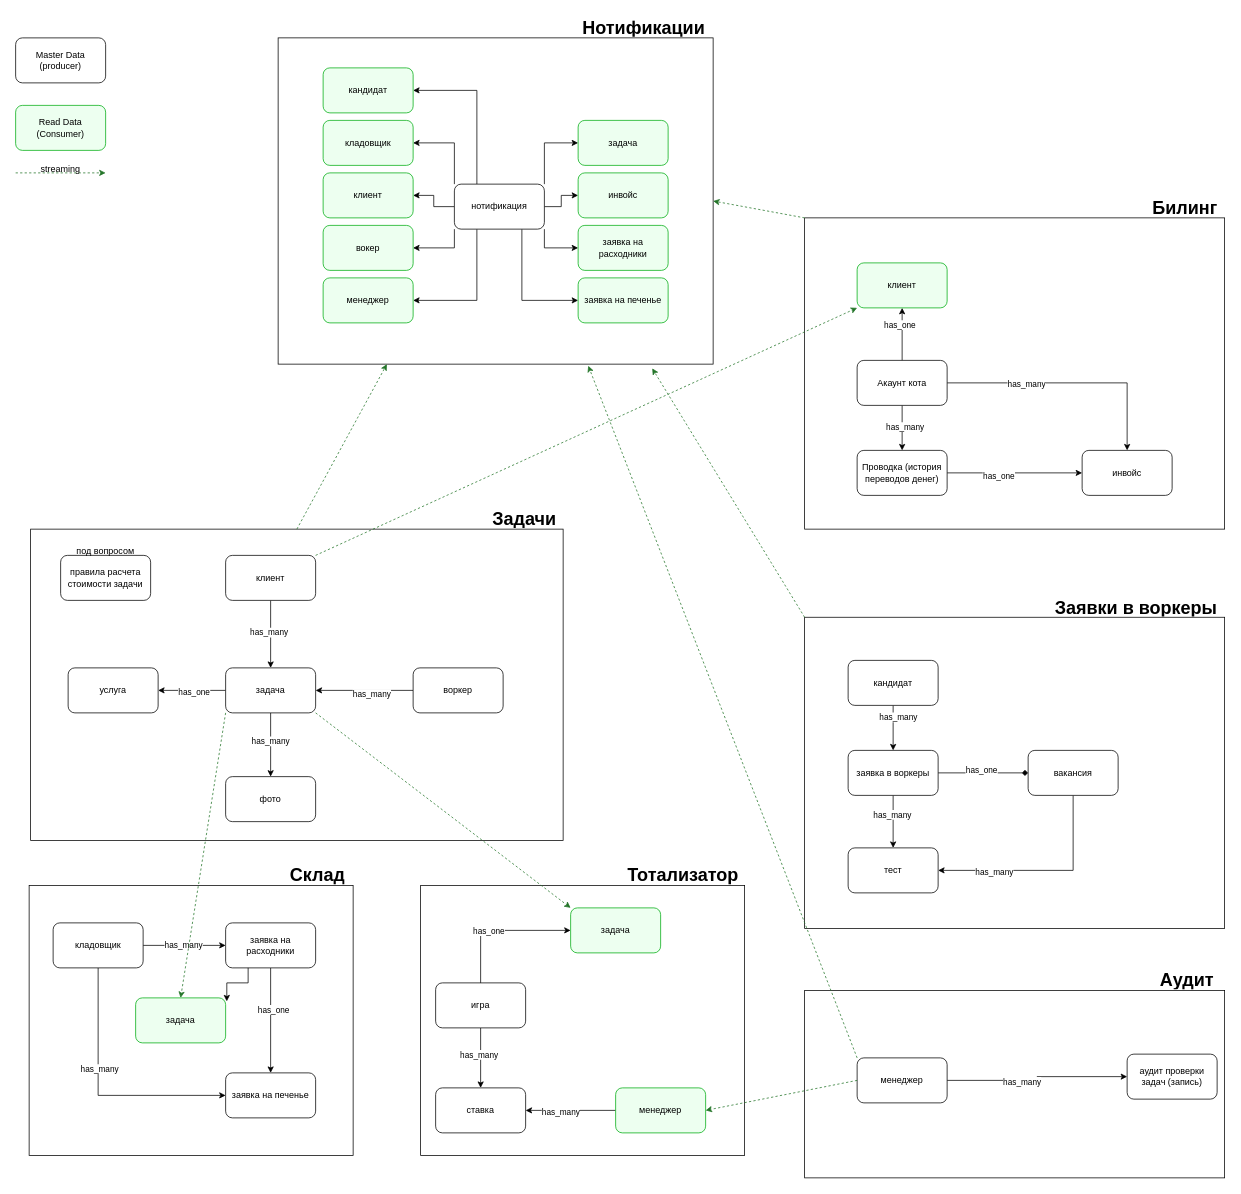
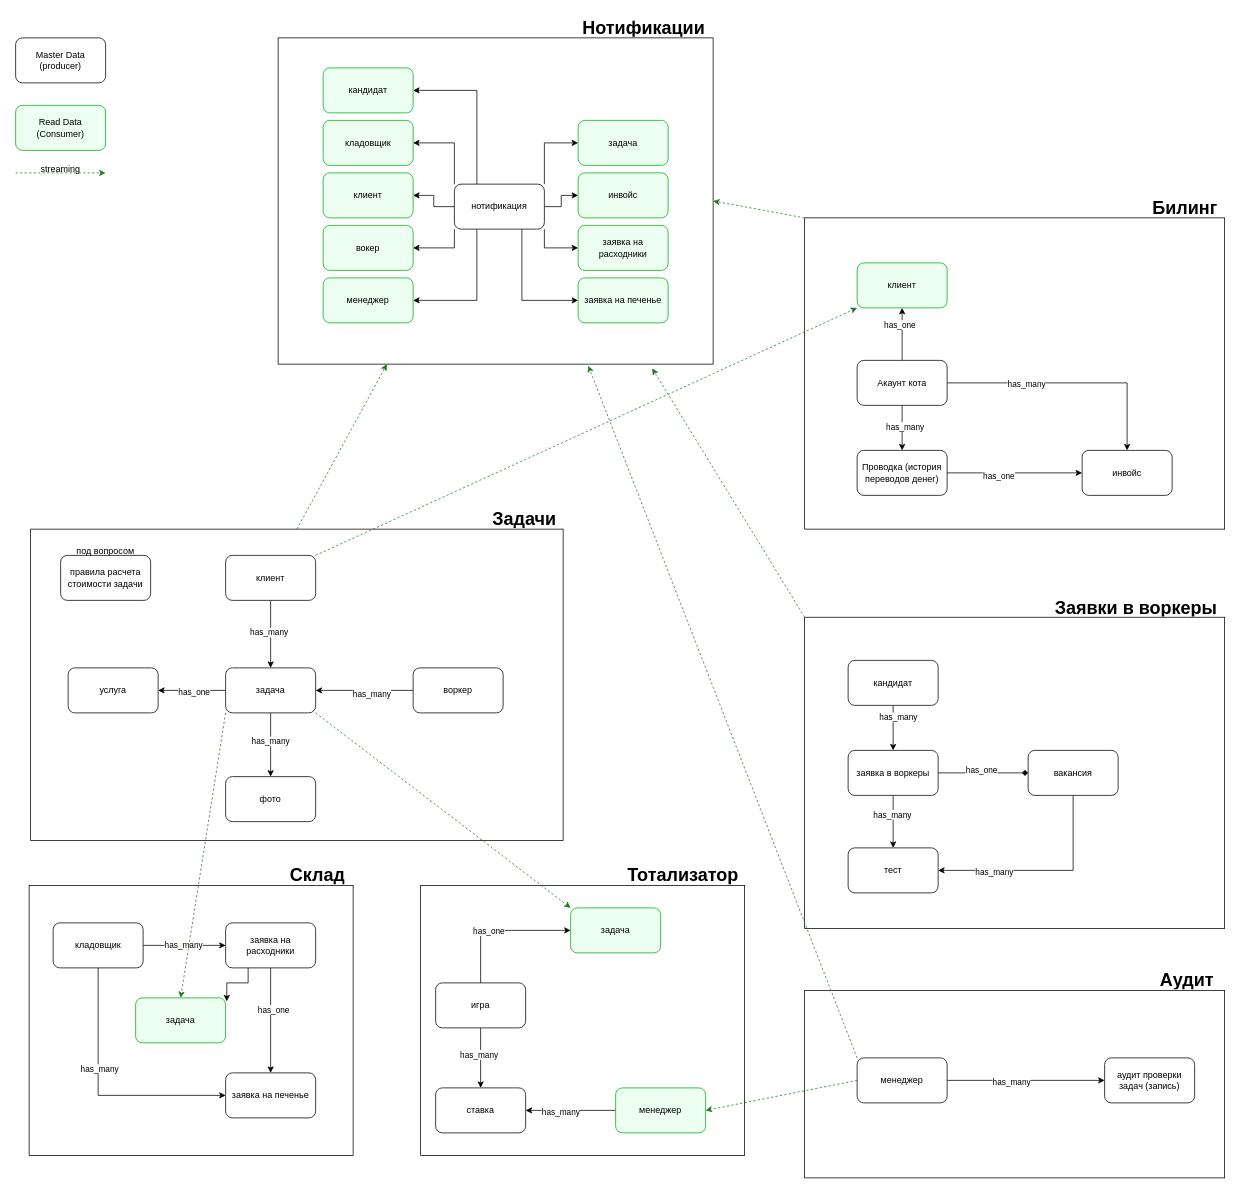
(1172, 1077) -> (1149, 1080)
